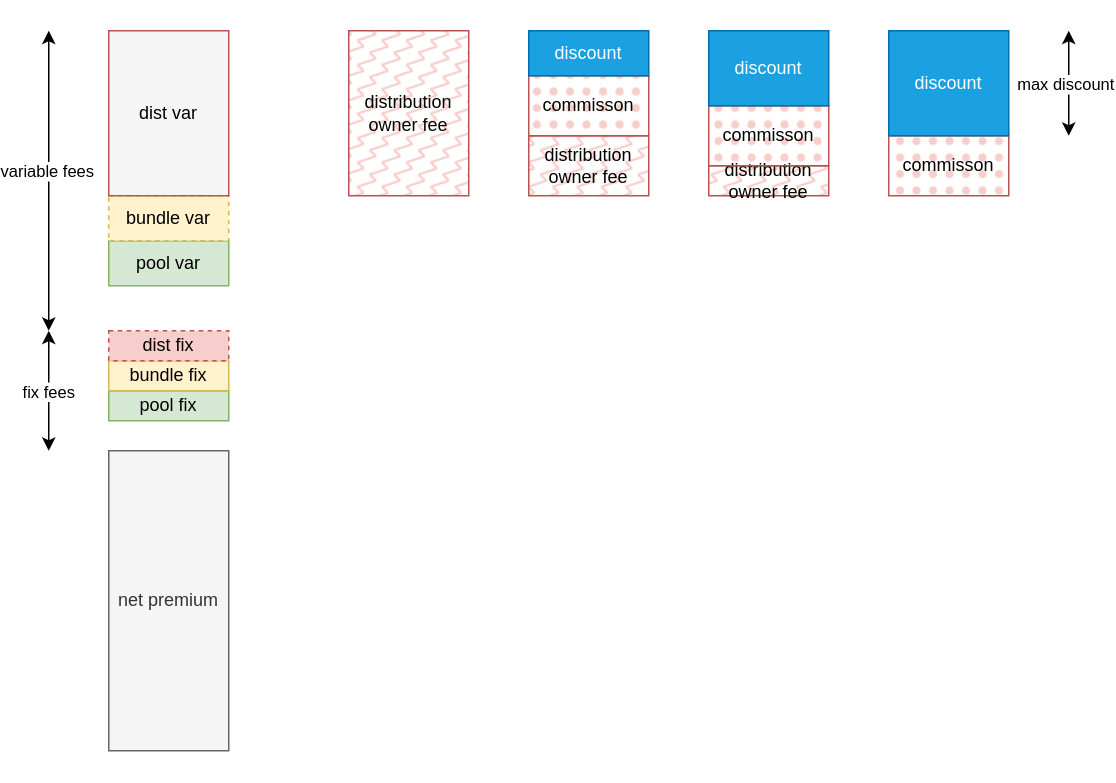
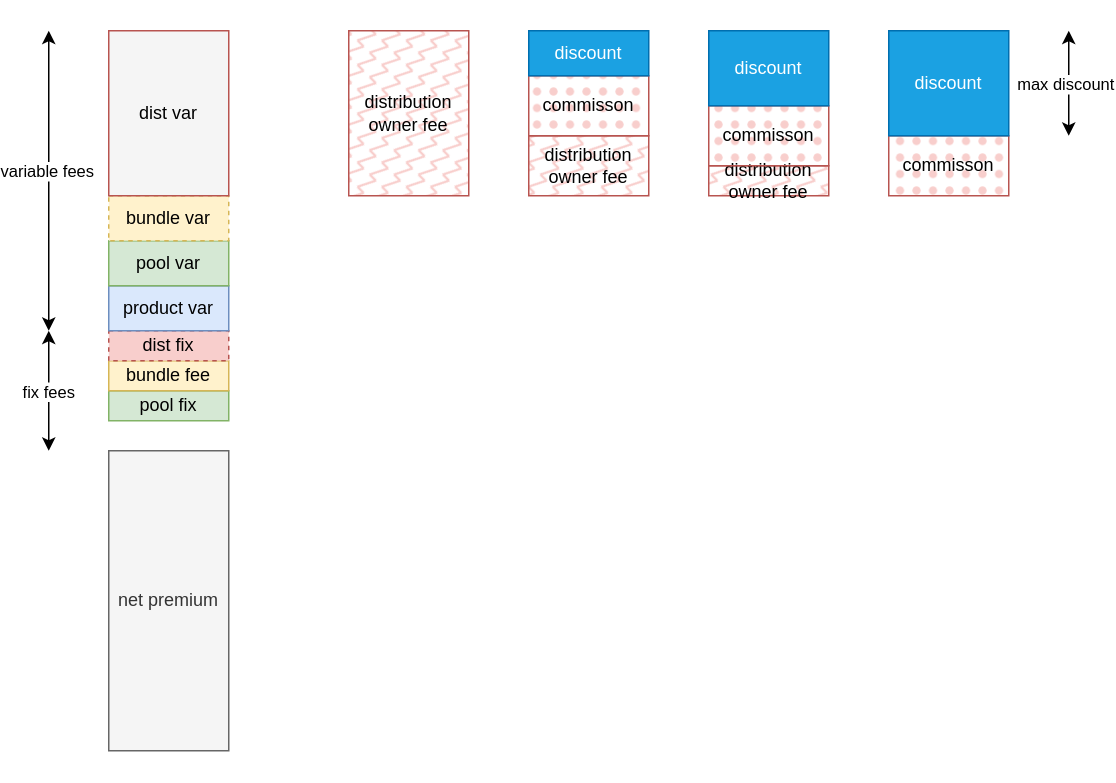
none -> (169, 308)
(169, 376) -> (169, 376)
